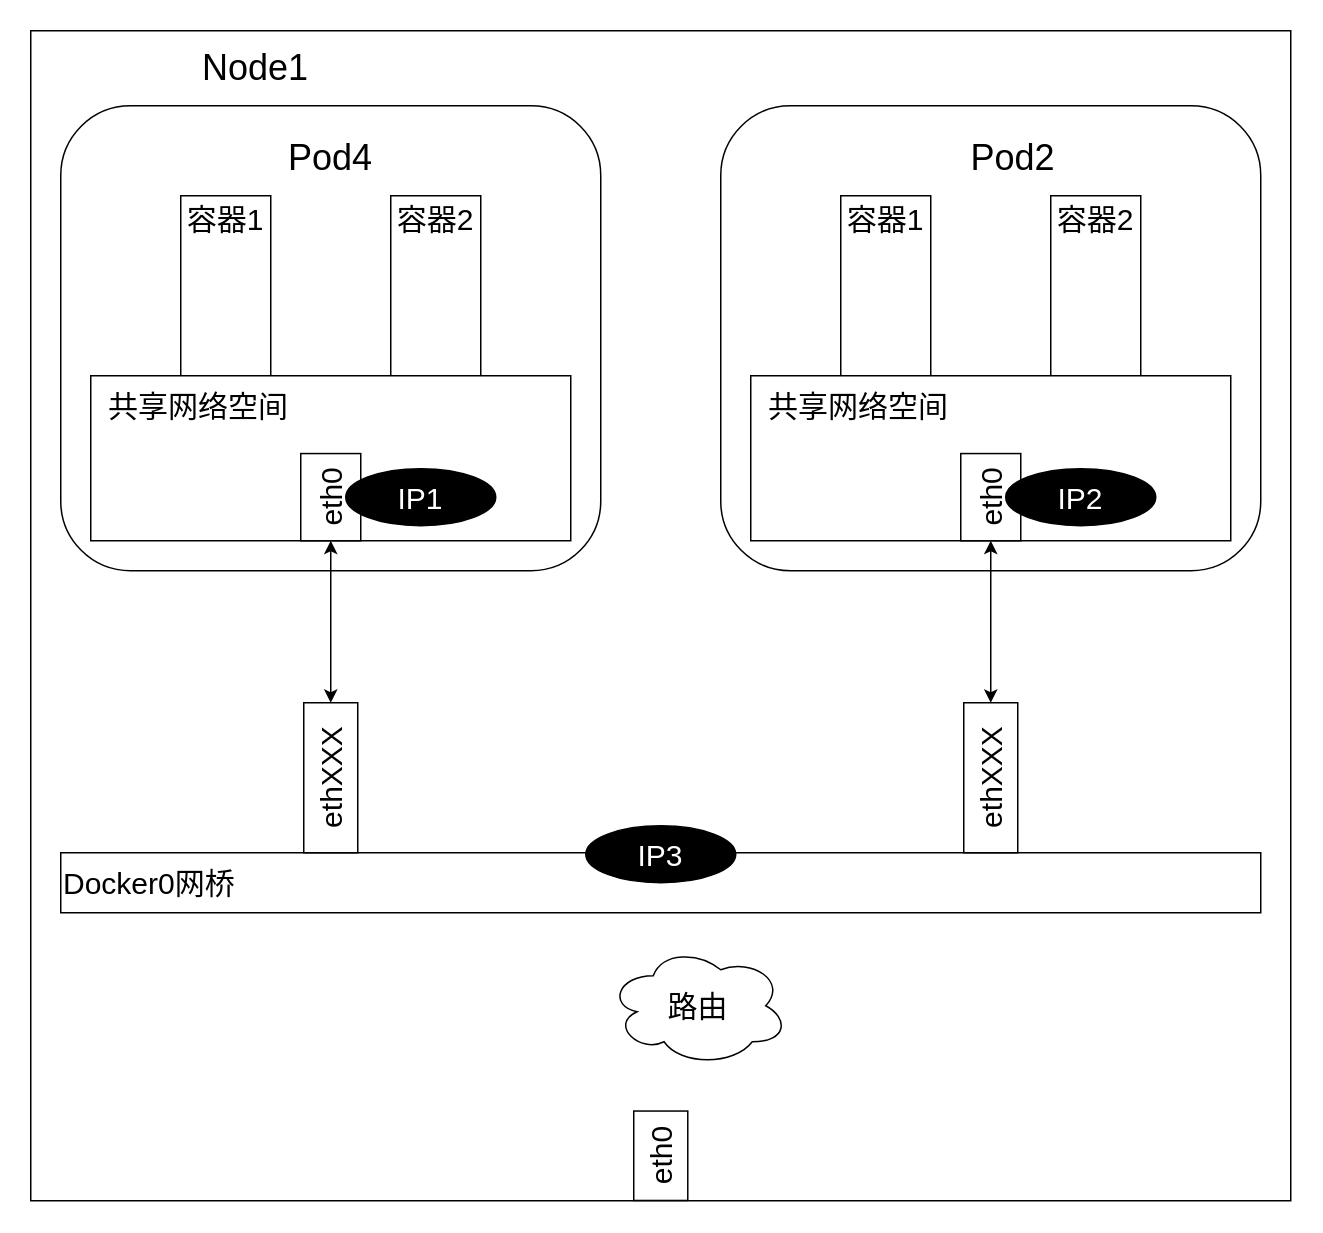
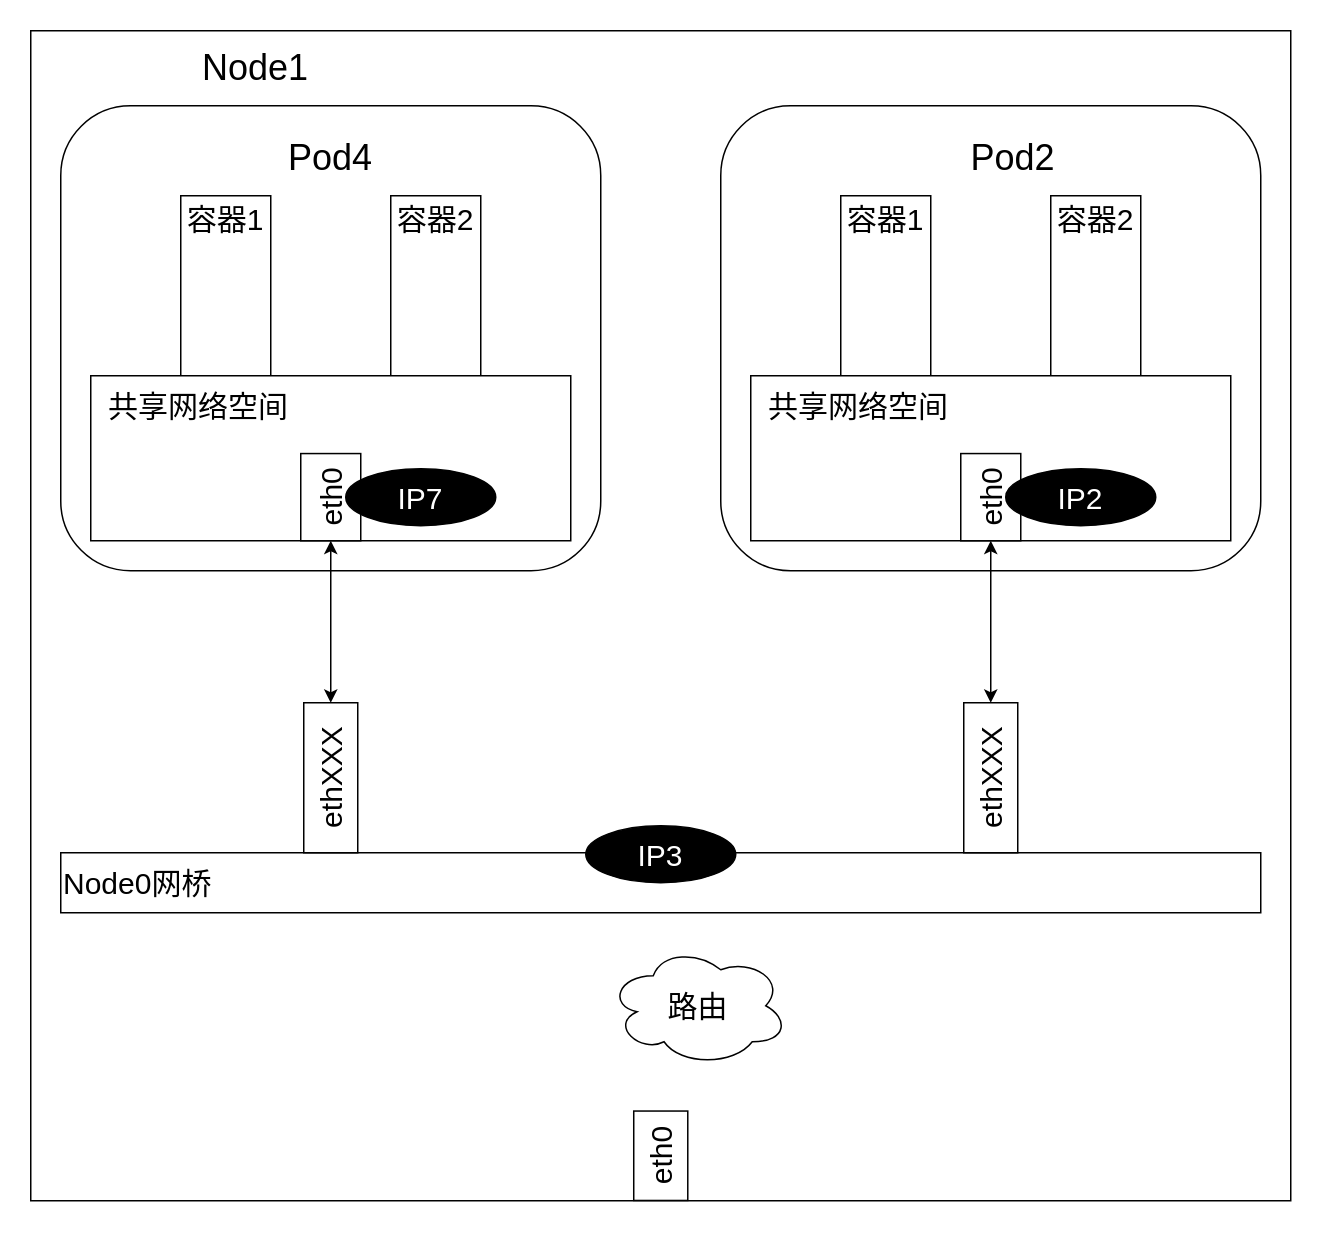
(421, 497) -> (421, 497)
(153, 883) -> (136, 883)
